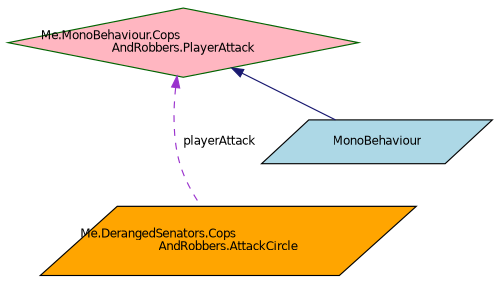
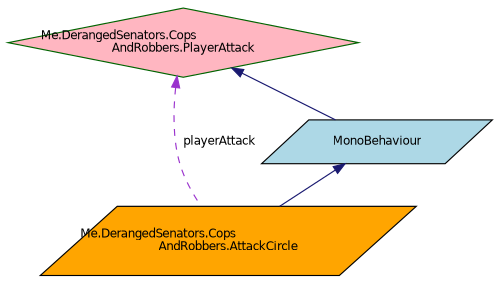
(183, 43) -> (183, 43)
none -> (307, 188)
